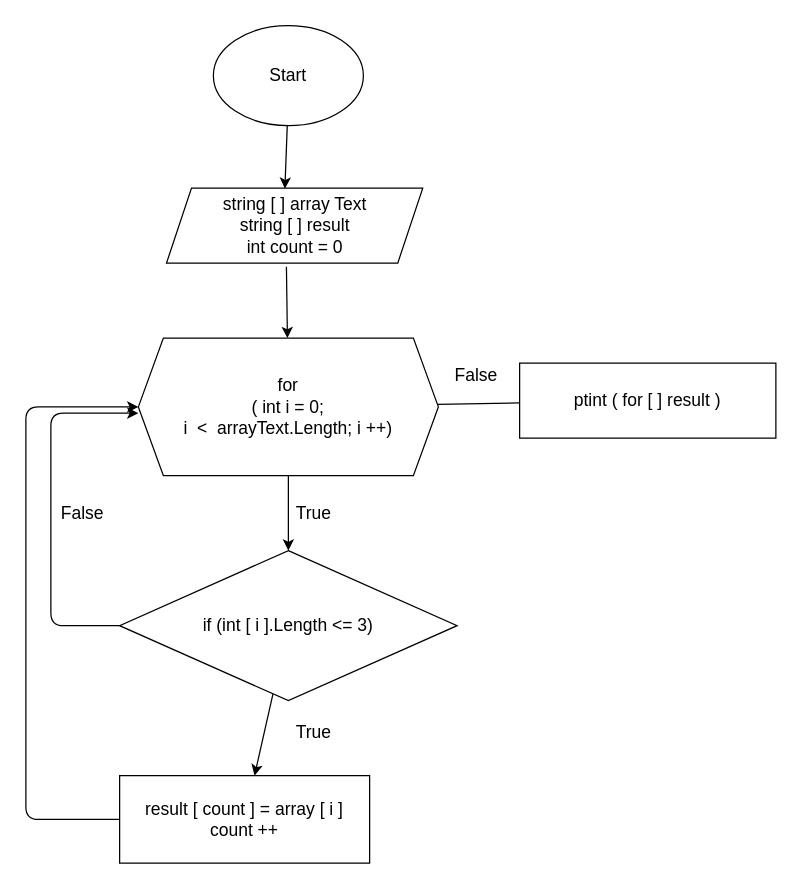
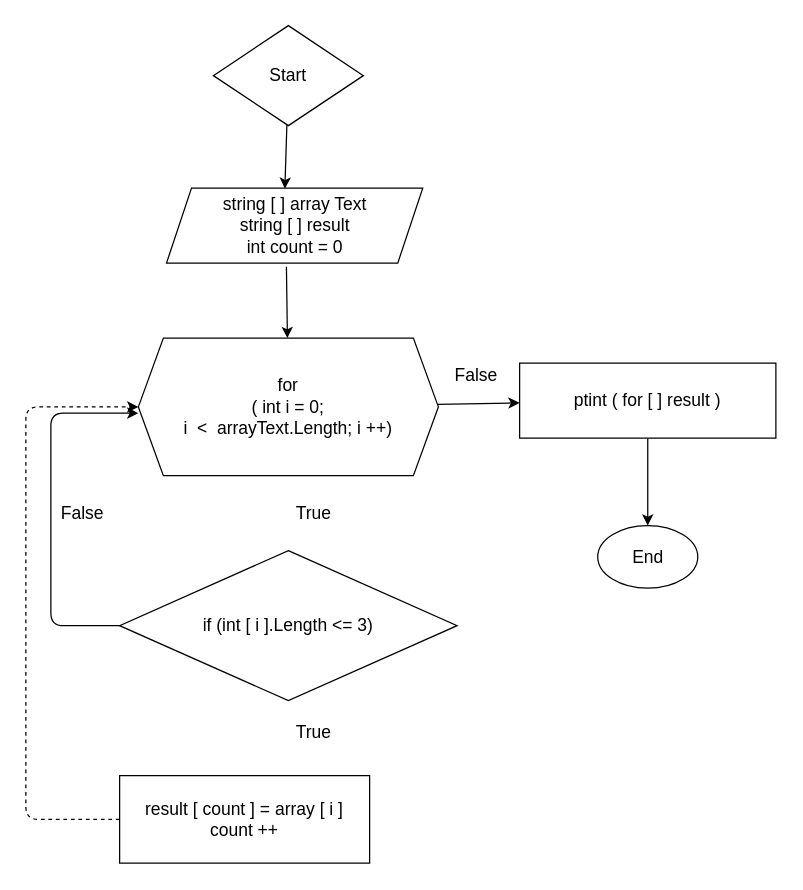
(288, 76) -> (288, 76)
(513, 403) -> (509, 403)
none -> (648, 477)
(288, 509) -> none
none -> (648, 557)
(26, 608) -> (26, 608)
(264, 730) -> none
